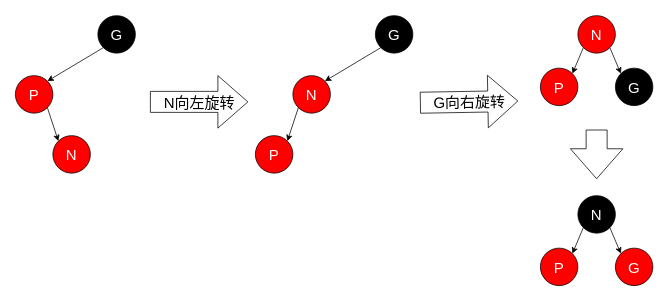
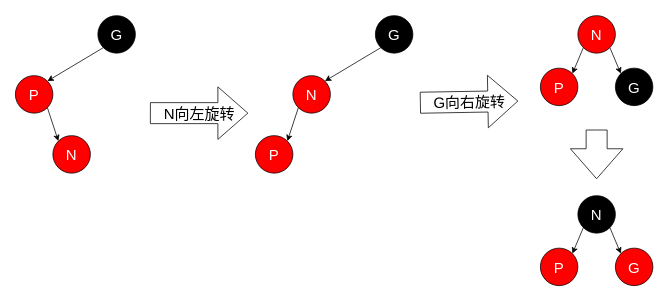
(199, 102) -> (199, 113)
